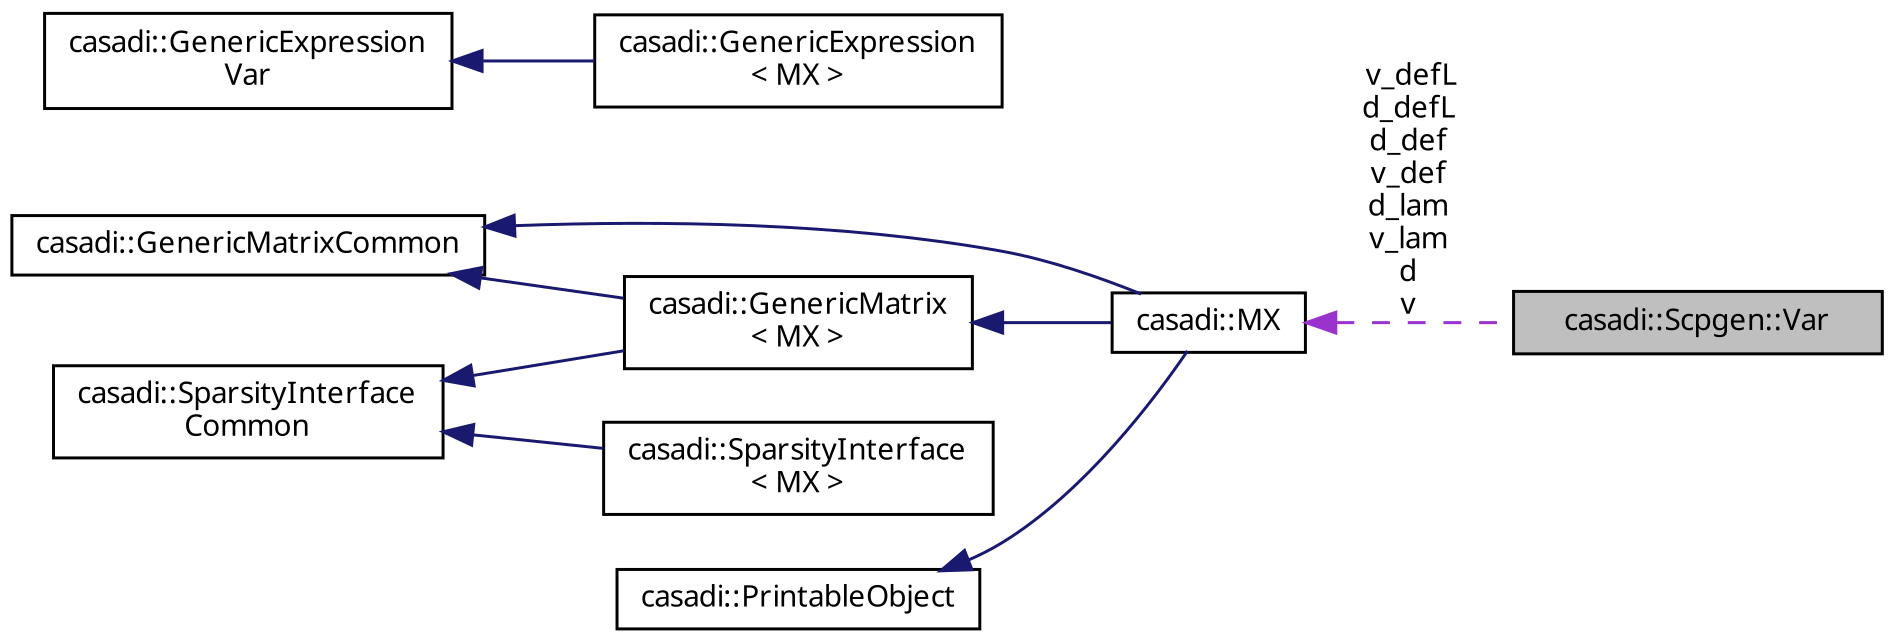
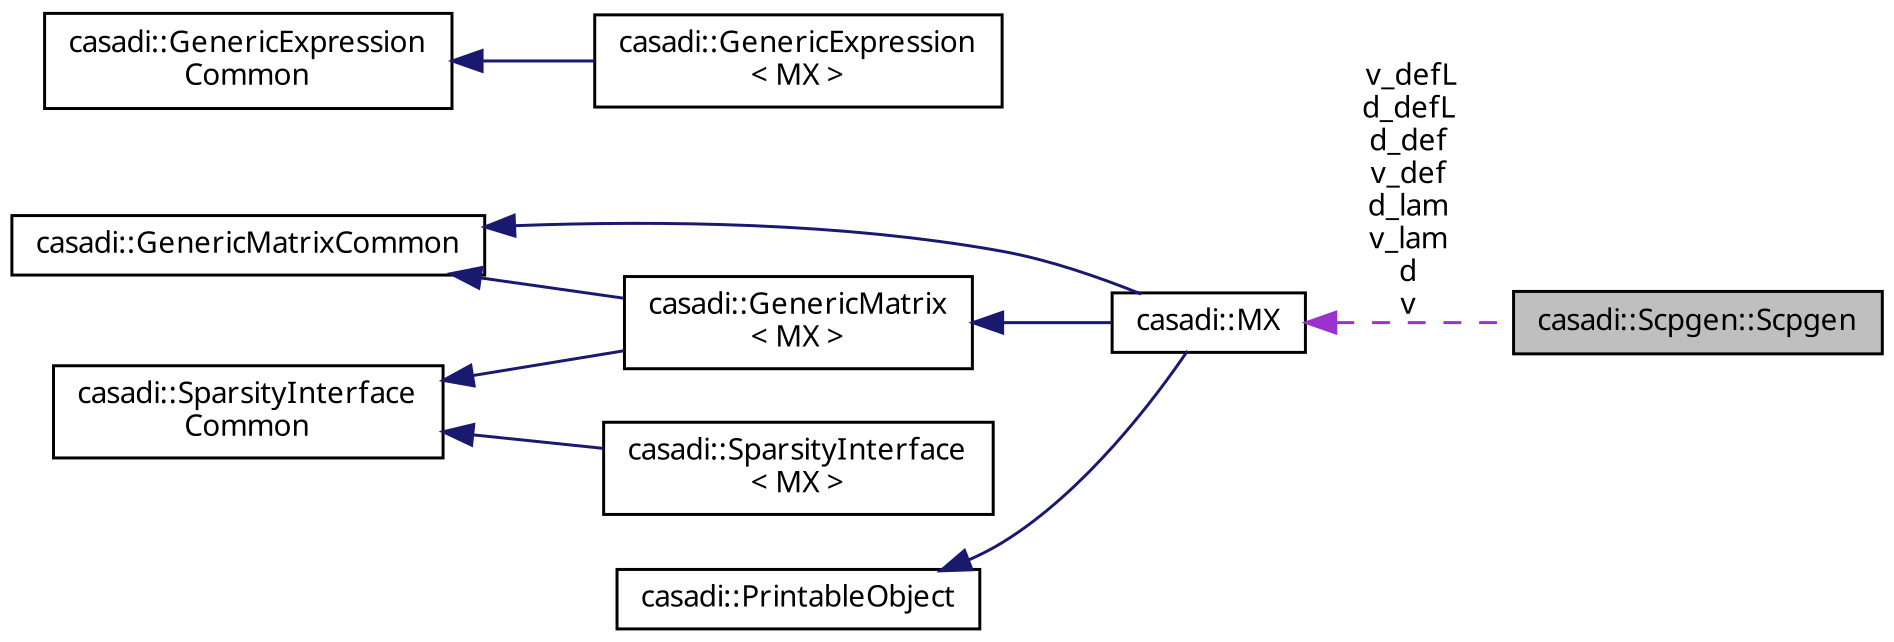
(248, 61) -> (248, 61)
(1698, 323) -> (1698, 323)
